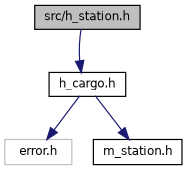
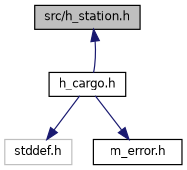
(79, 45) -> (95, 57)
(38, 152) -> (38, 152)
(138, 152) -> (138, 152)
